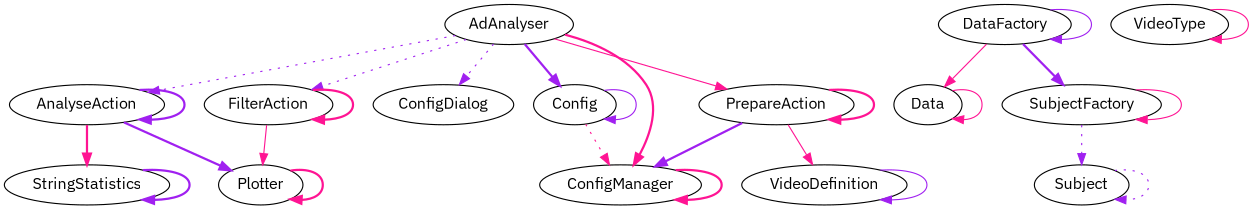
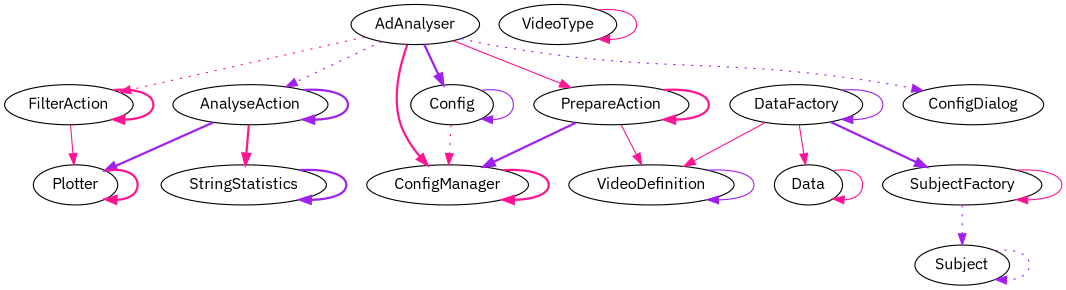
(394, 63) -> (248, 63)
none -> (730, 142)
